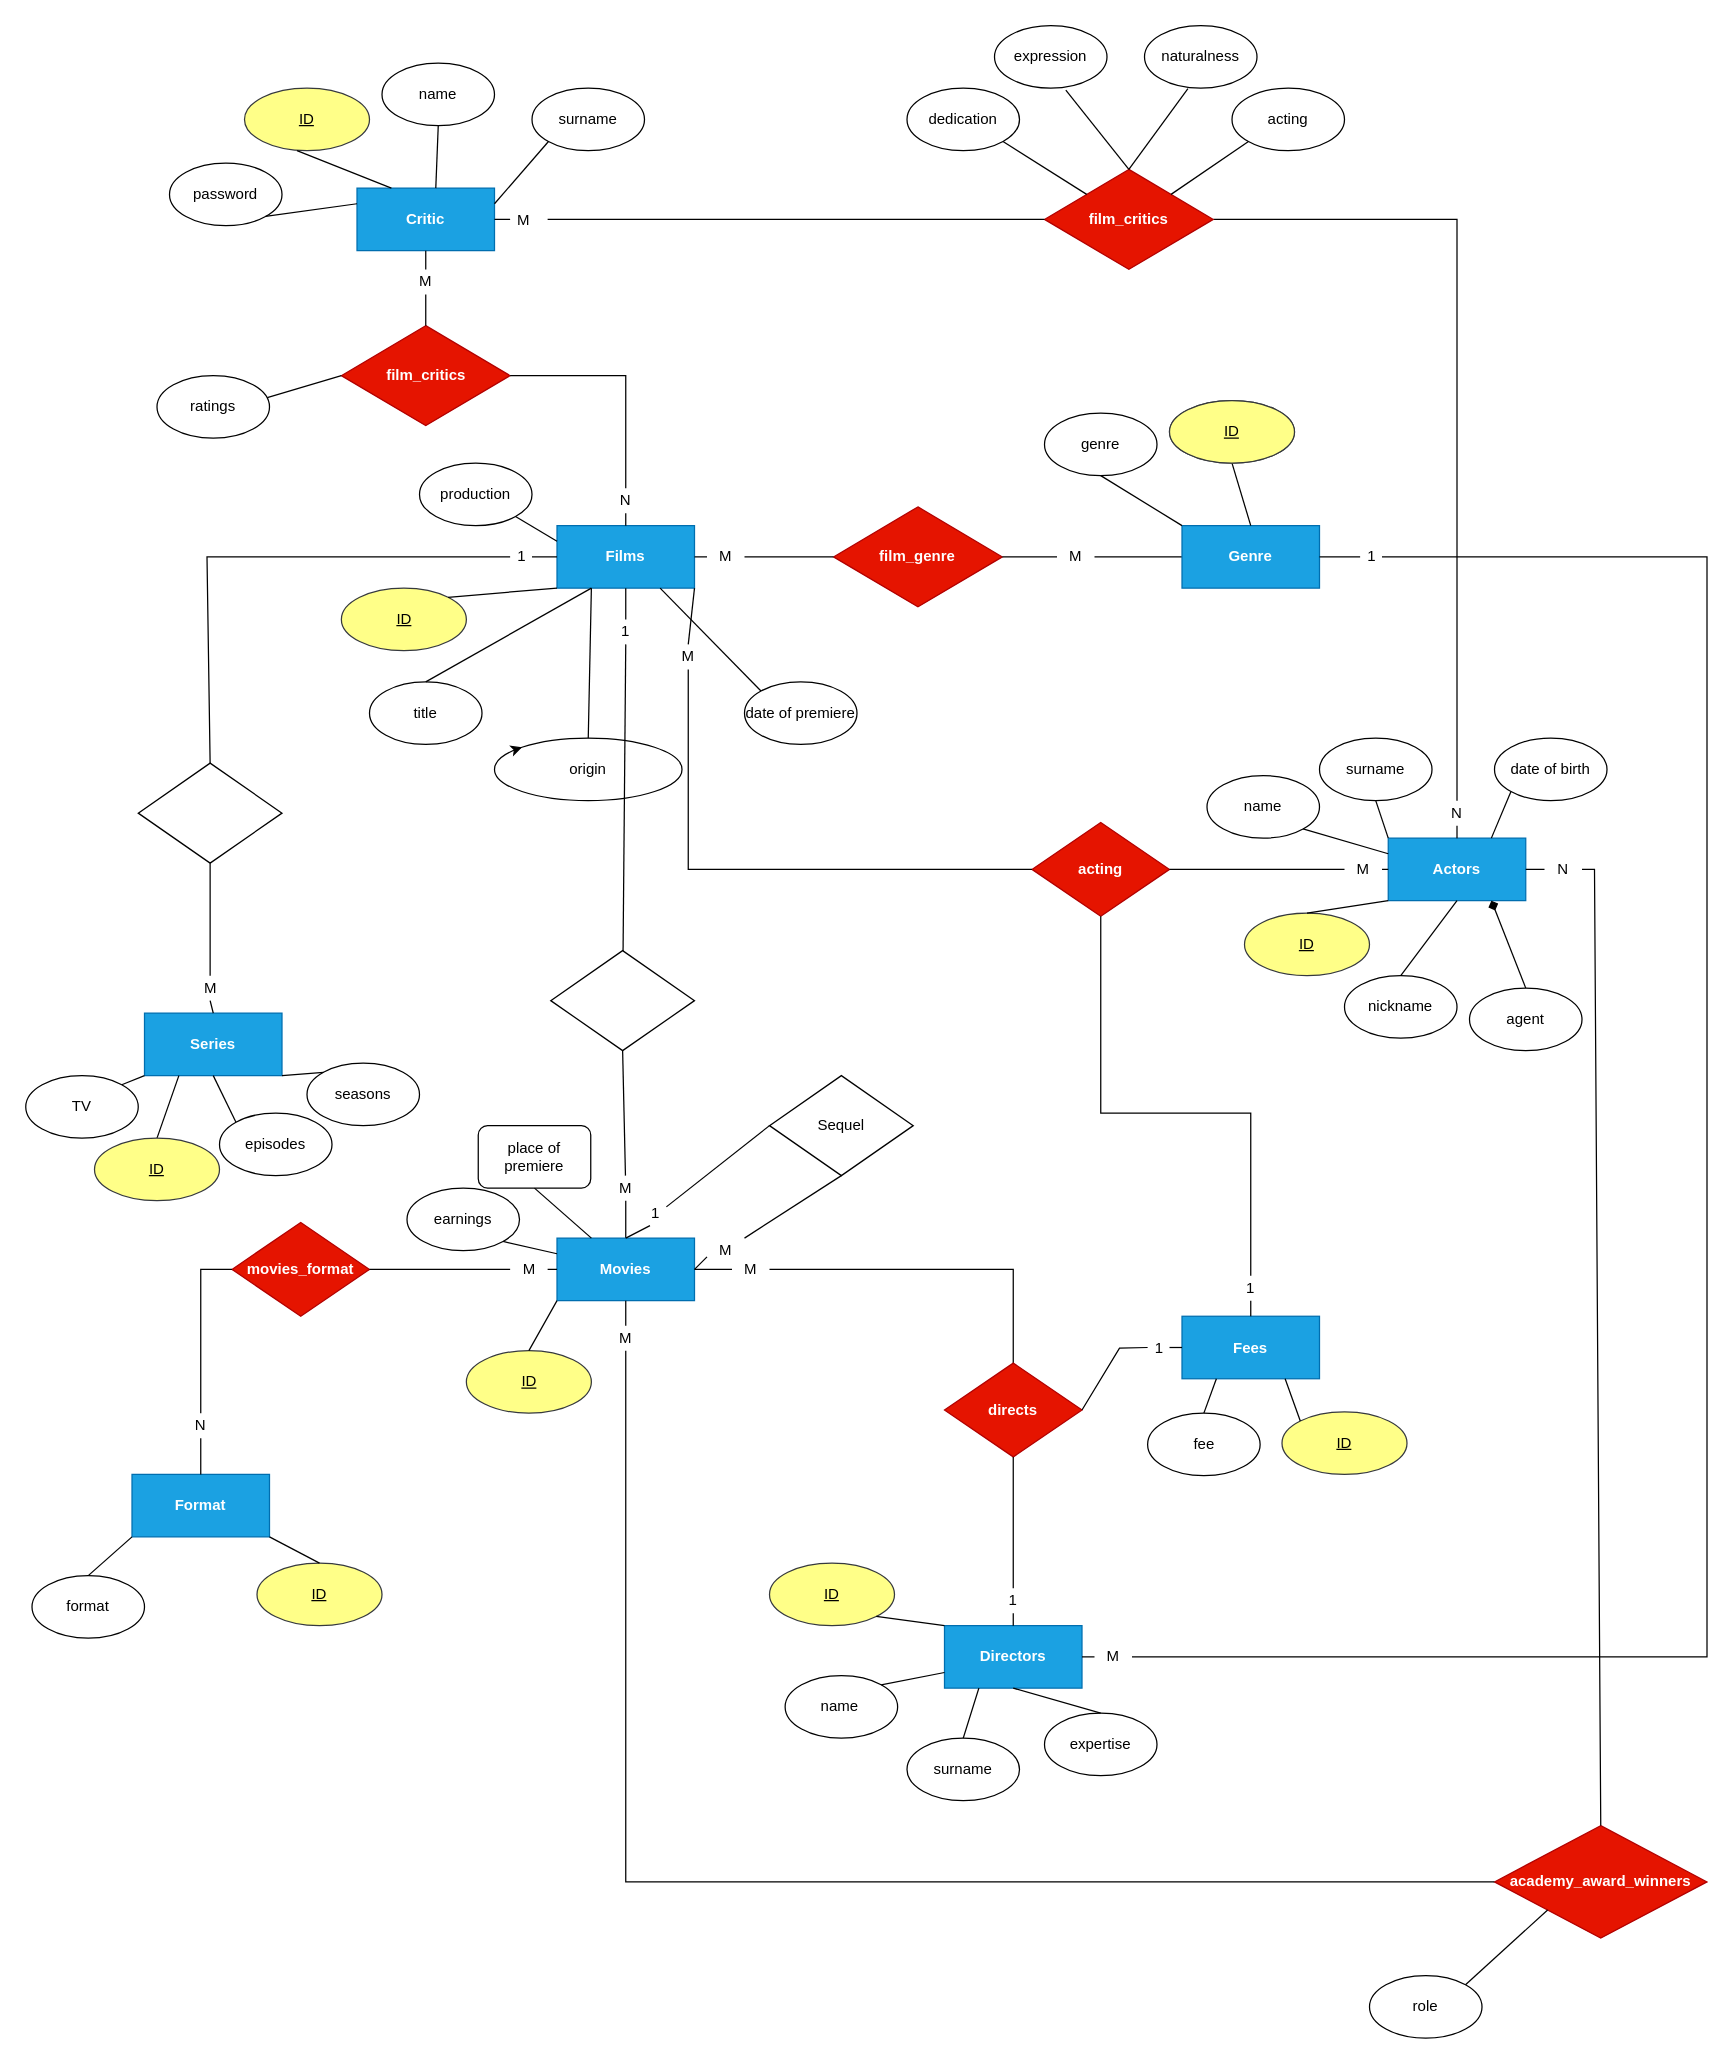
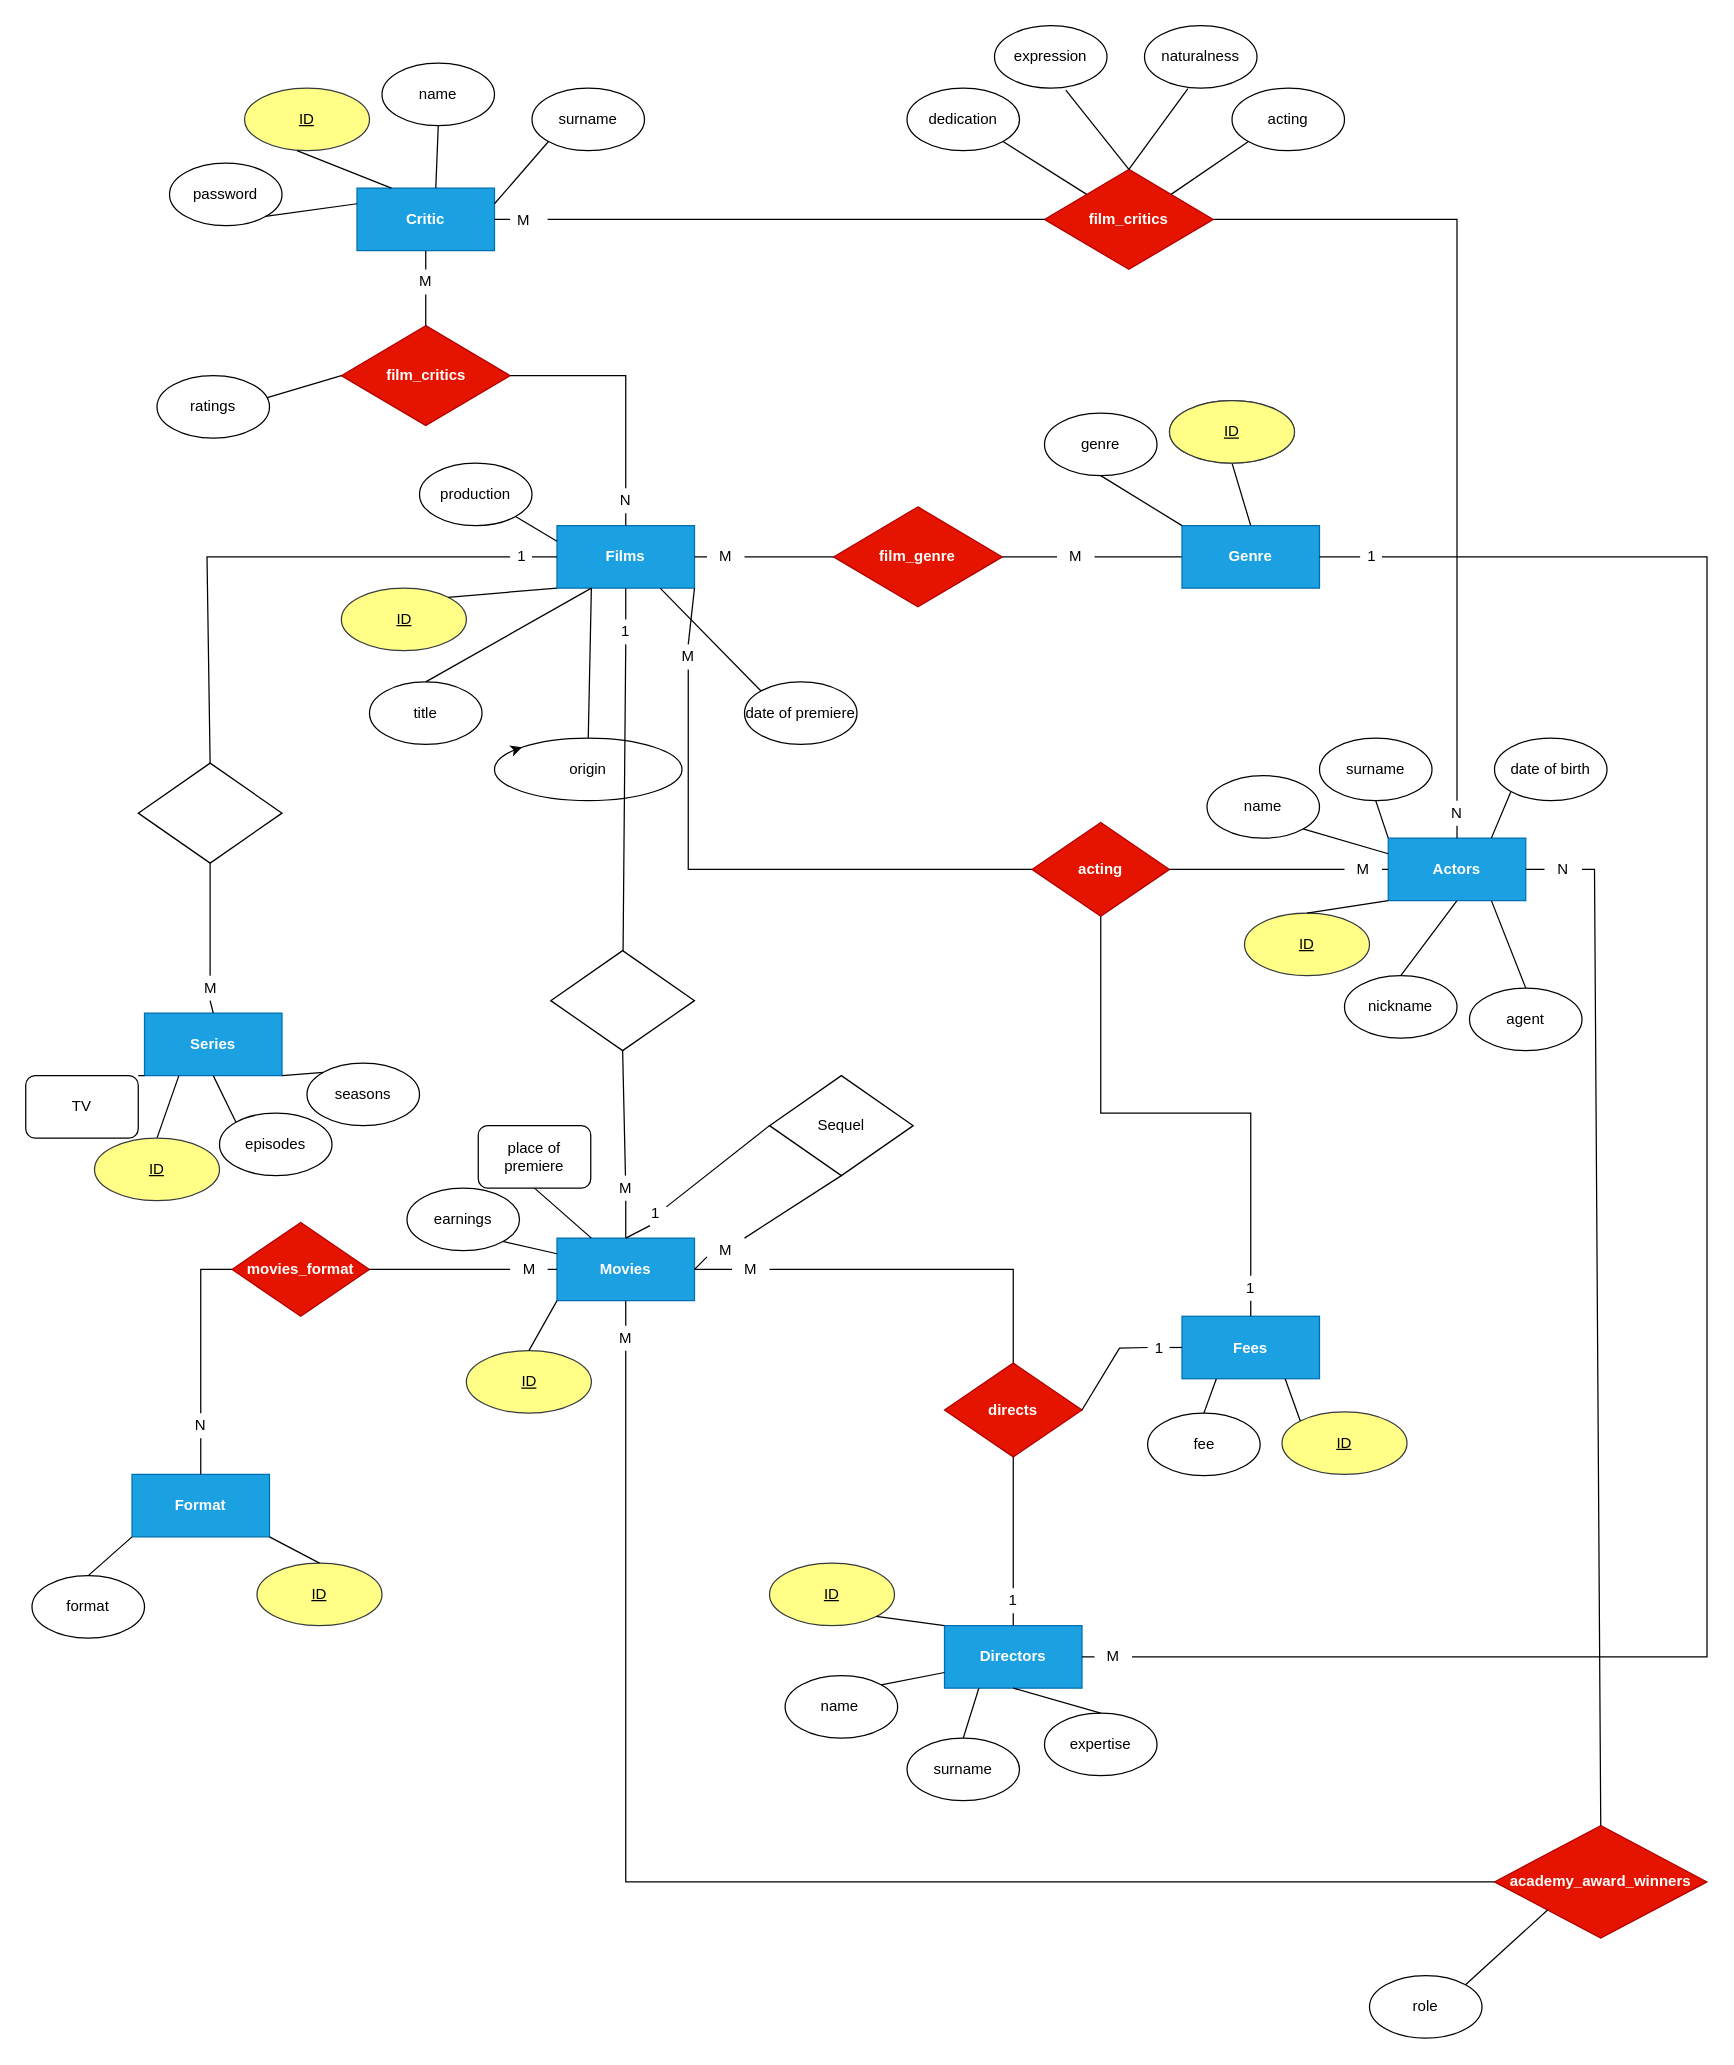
(1495, 911) -> (1493, 906)
(82, 1107) -> (82, 1107)
